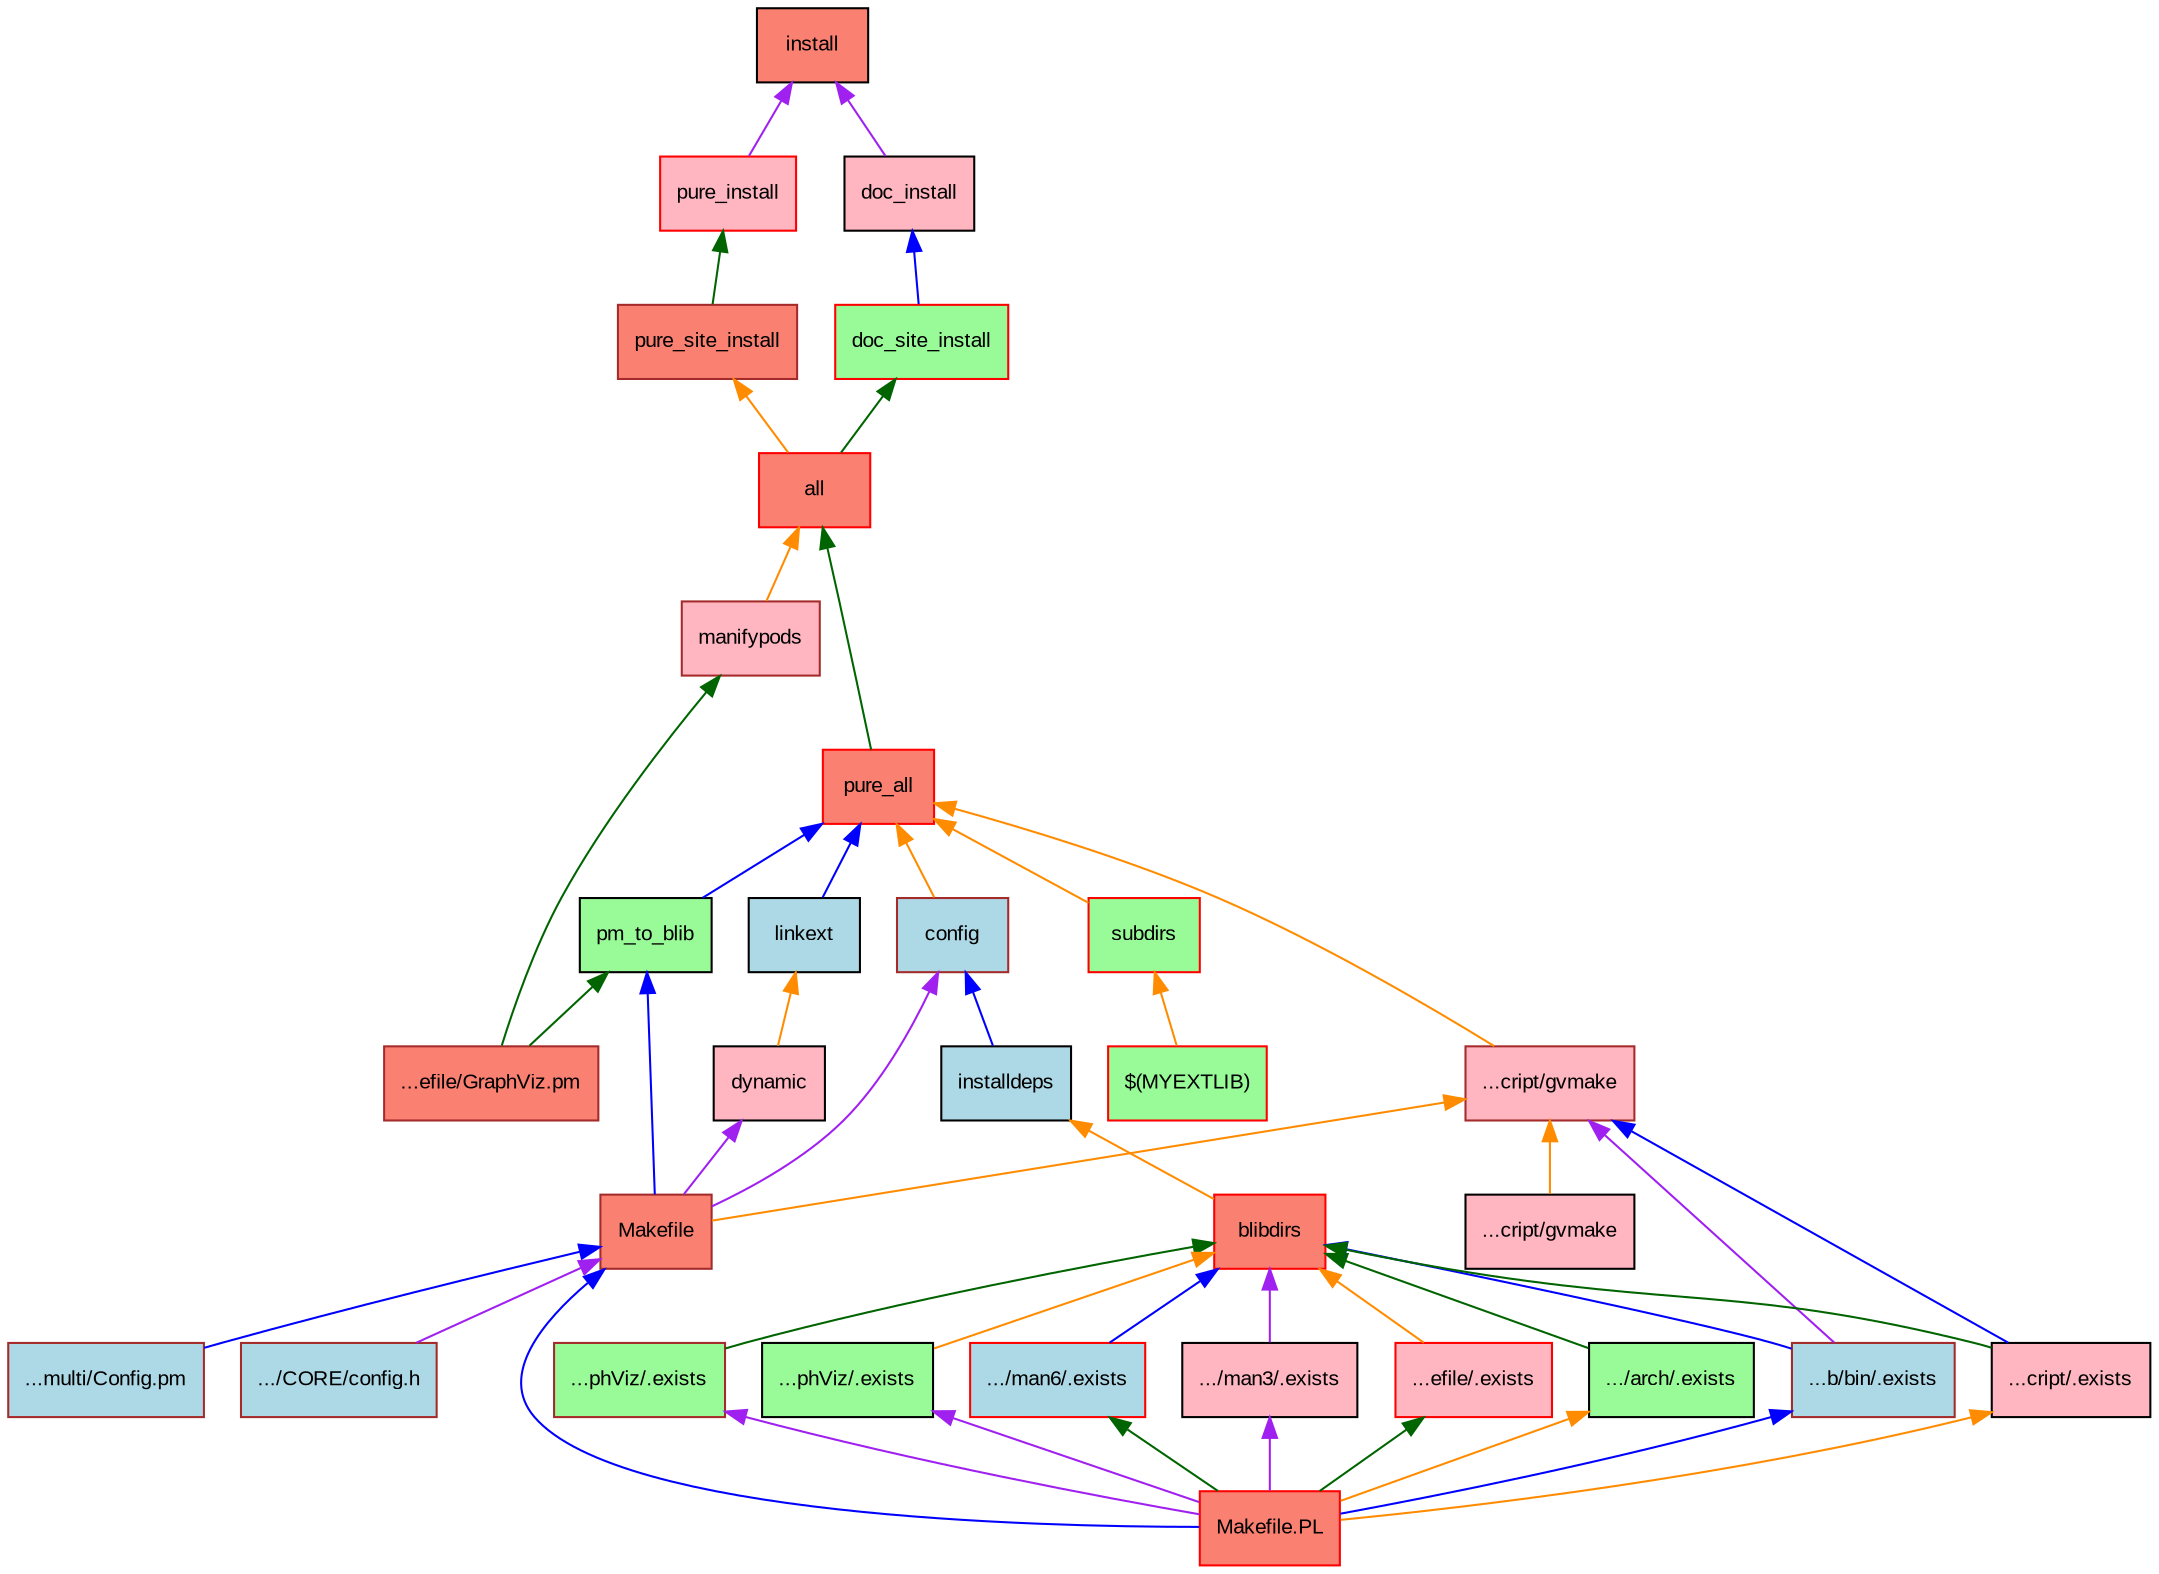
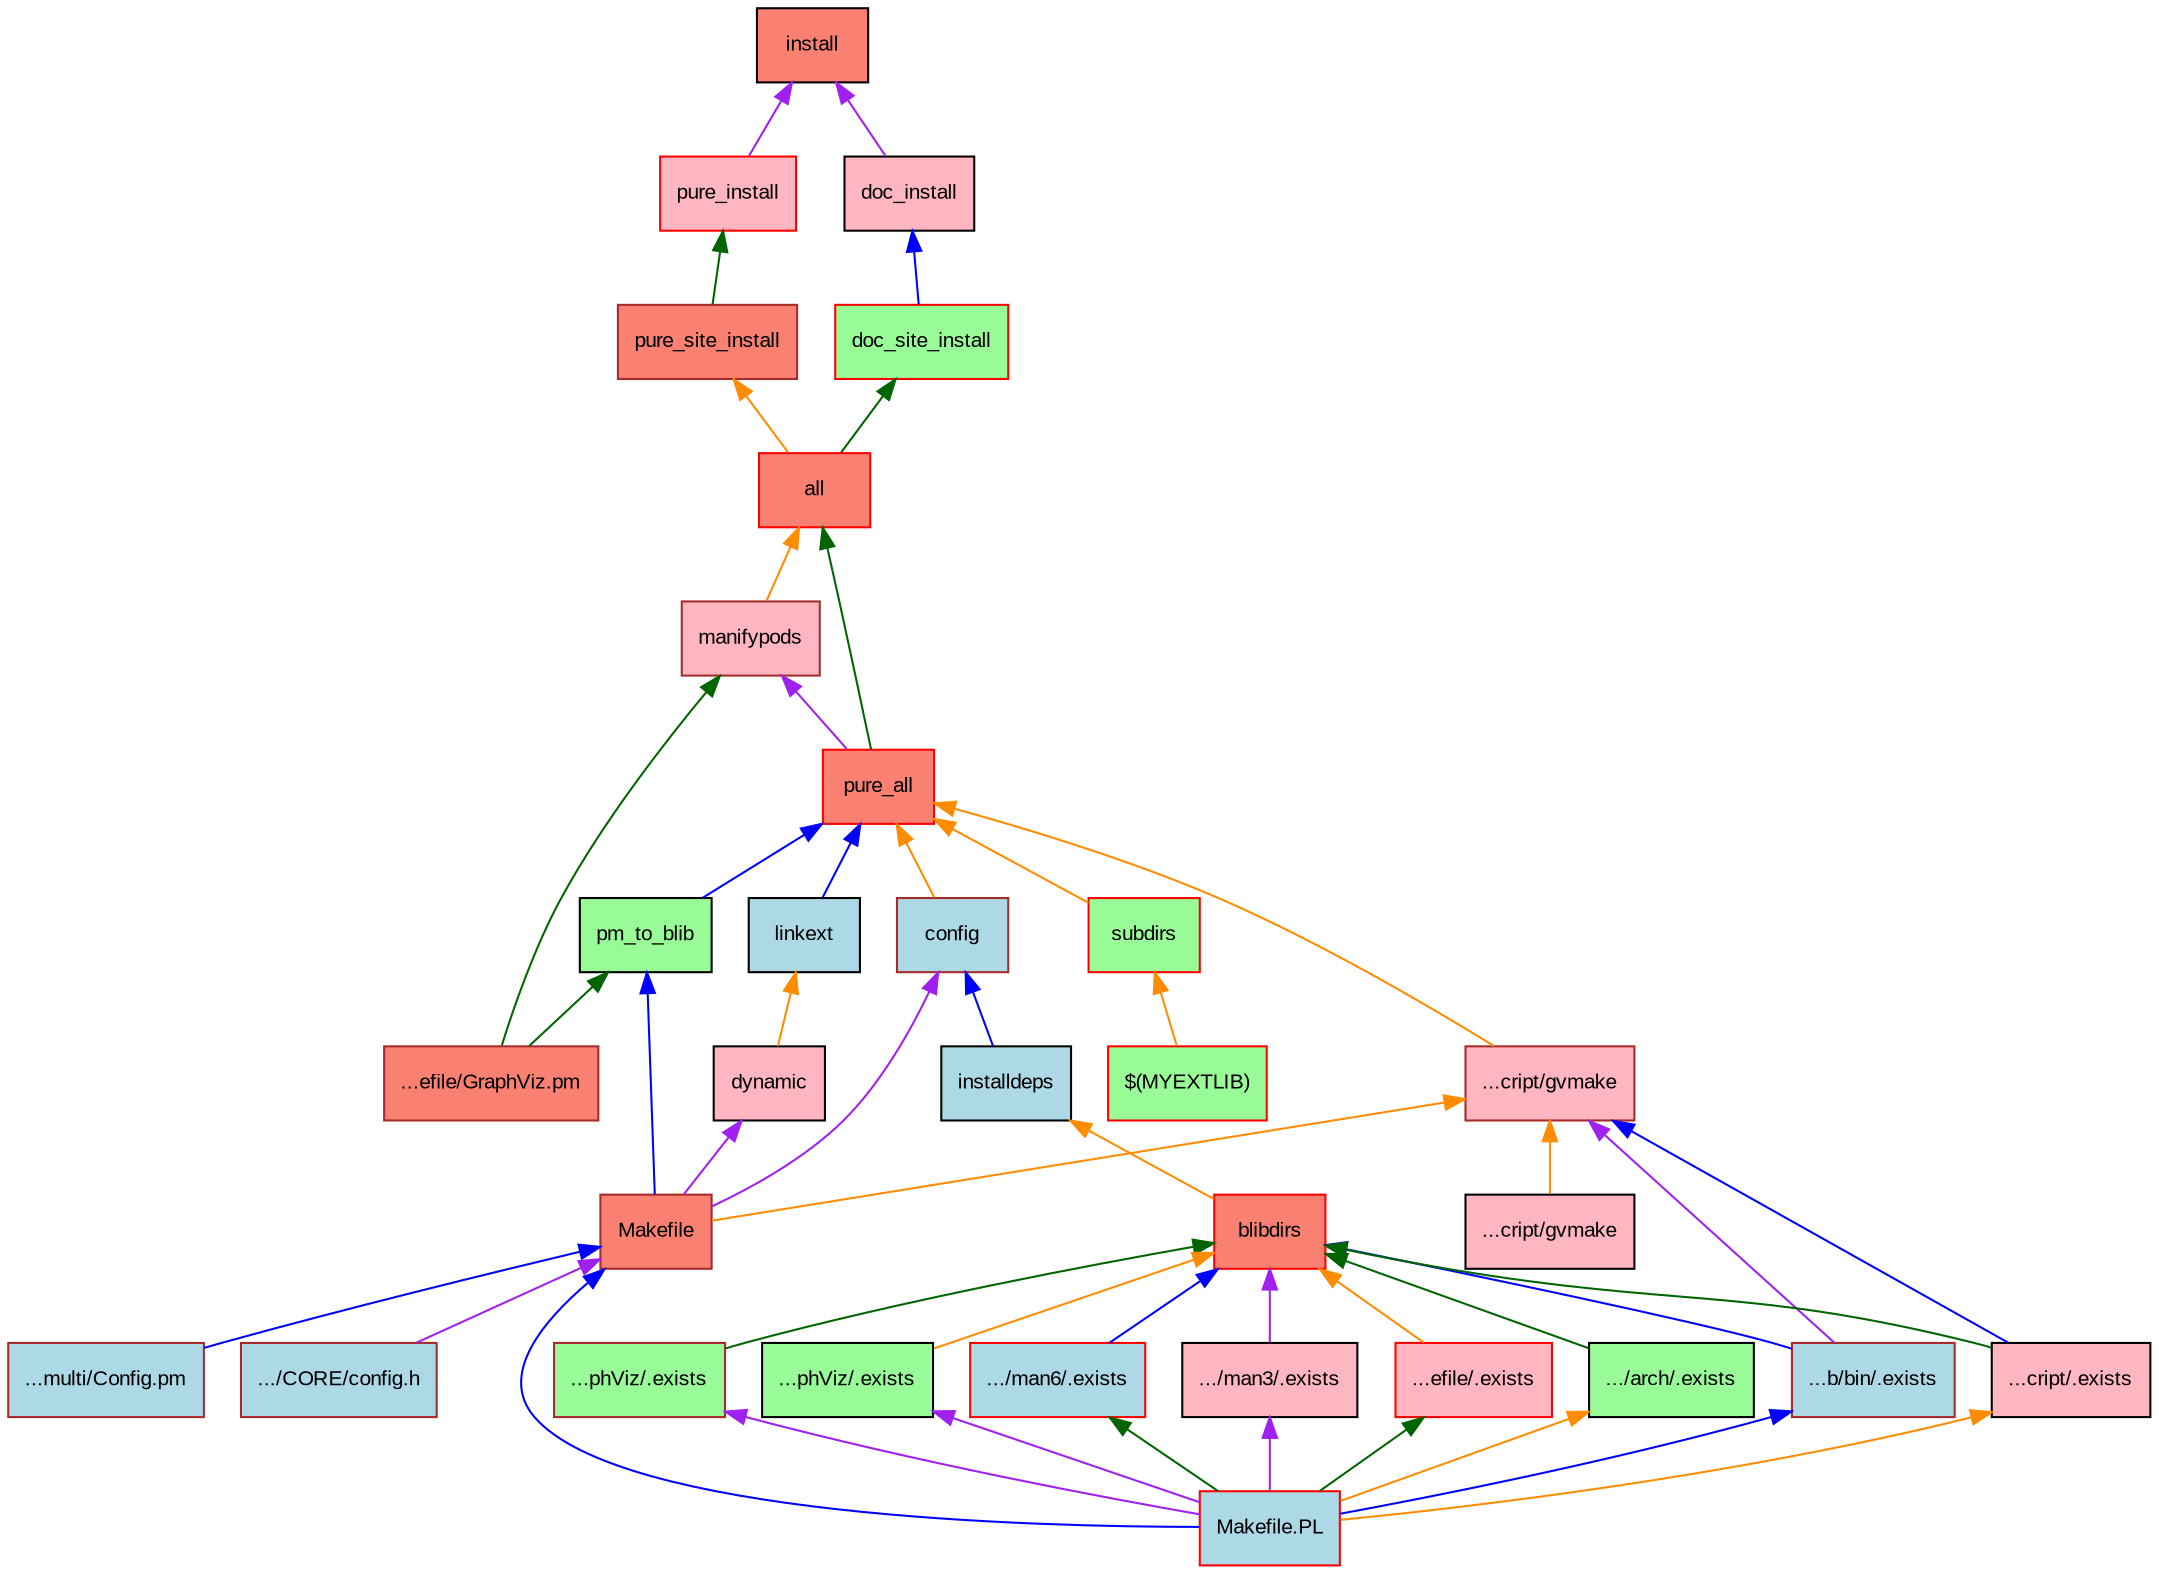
none -> (822, 720)
(1270, 1528) -> (1270, 1528)
